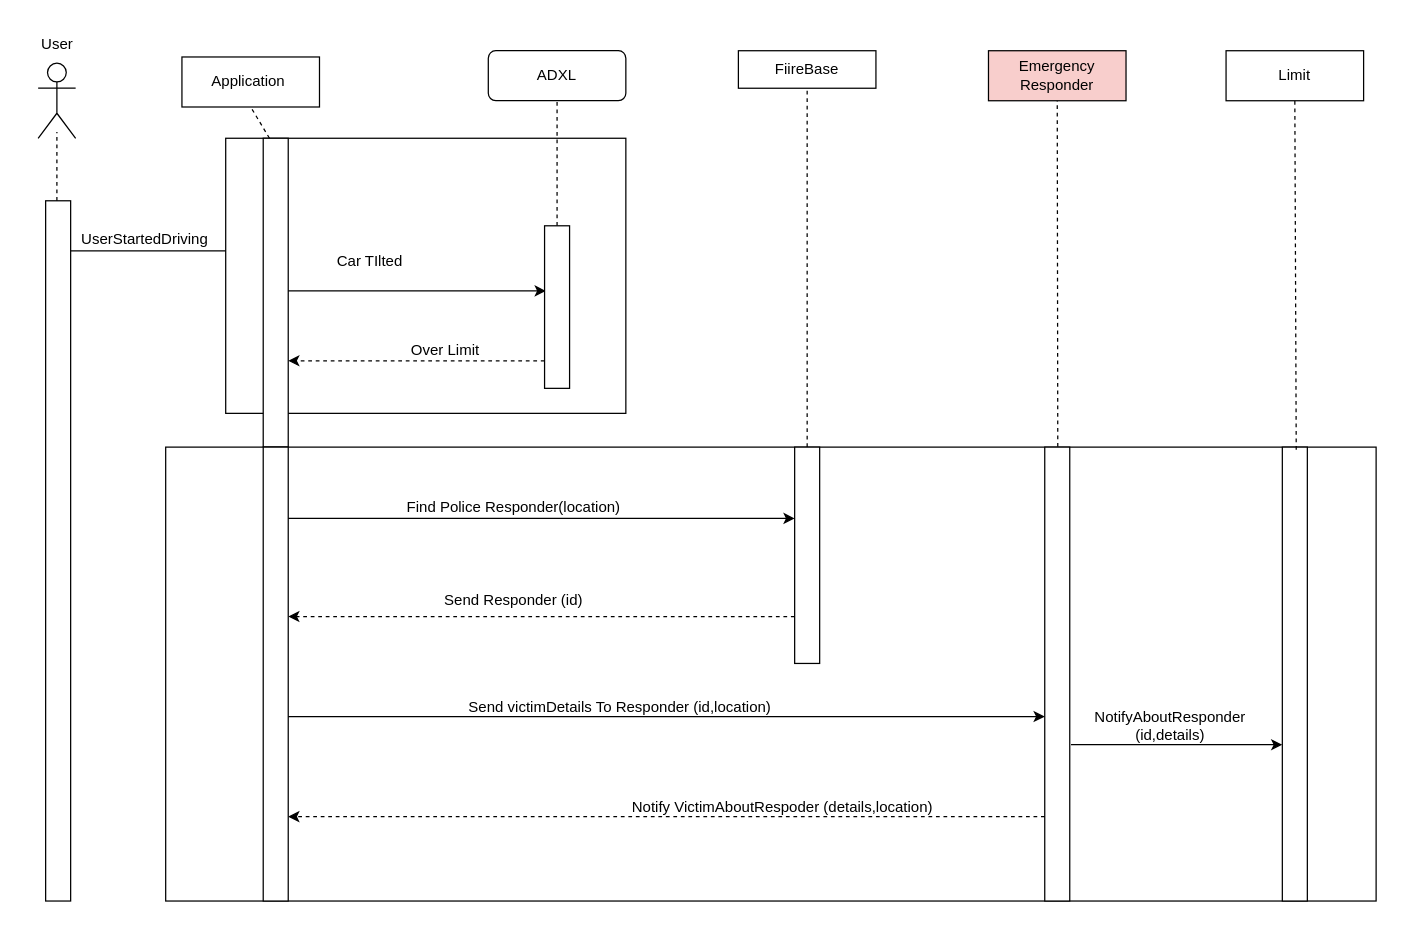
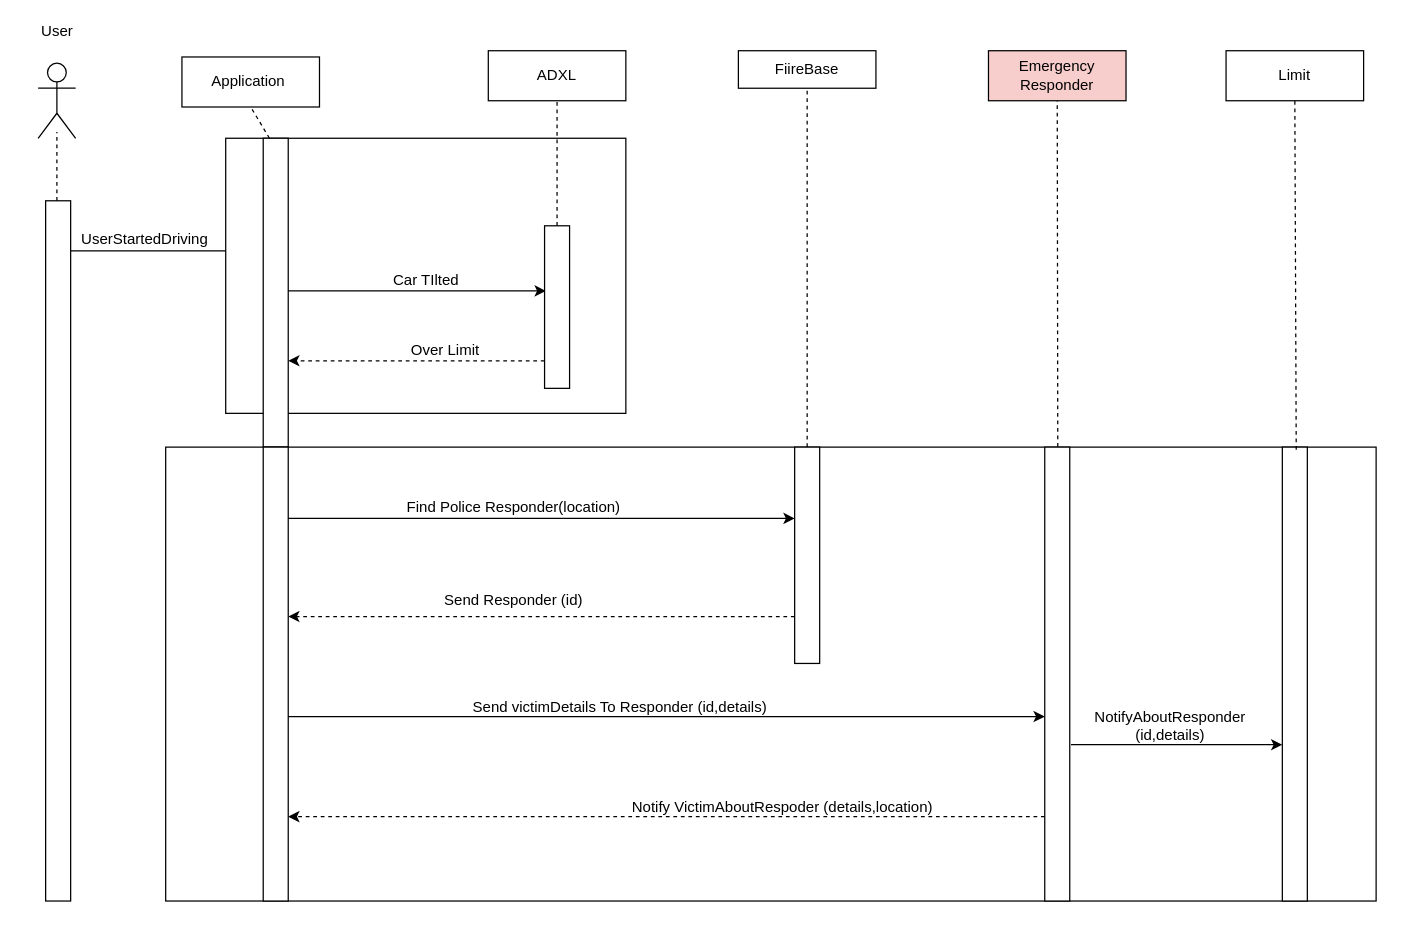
(57, 44) -> (57, 32)
(557, 76) -> (557, 76)
(369, 262) -> (426, 281)
(620, 707) -> (620, 707)
